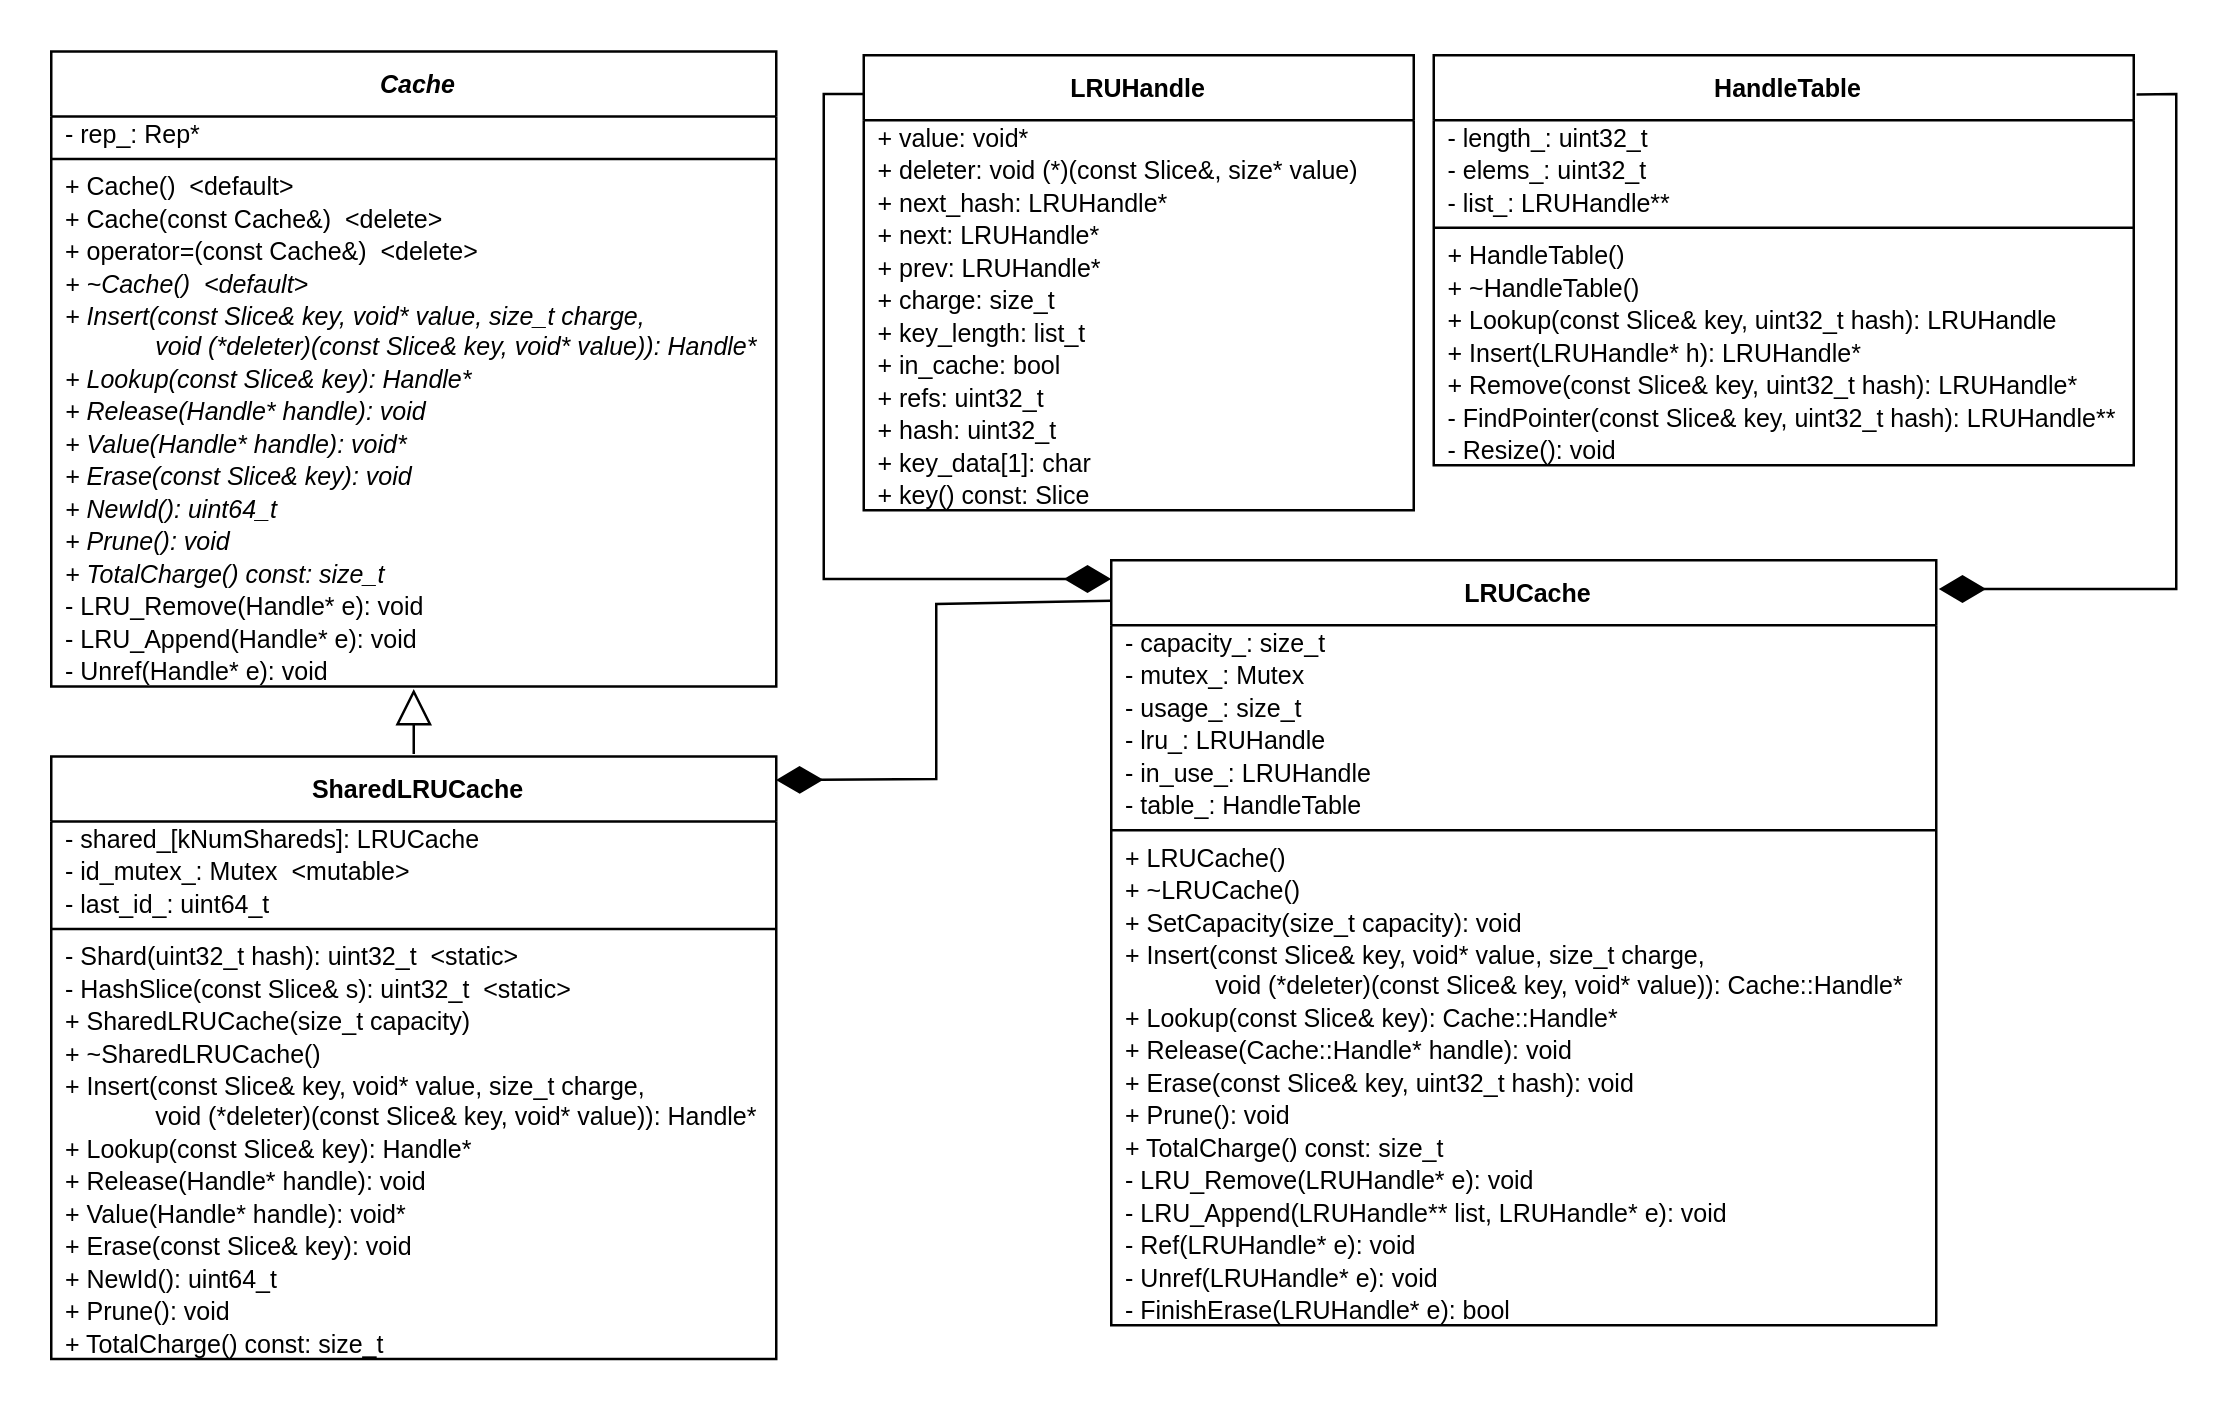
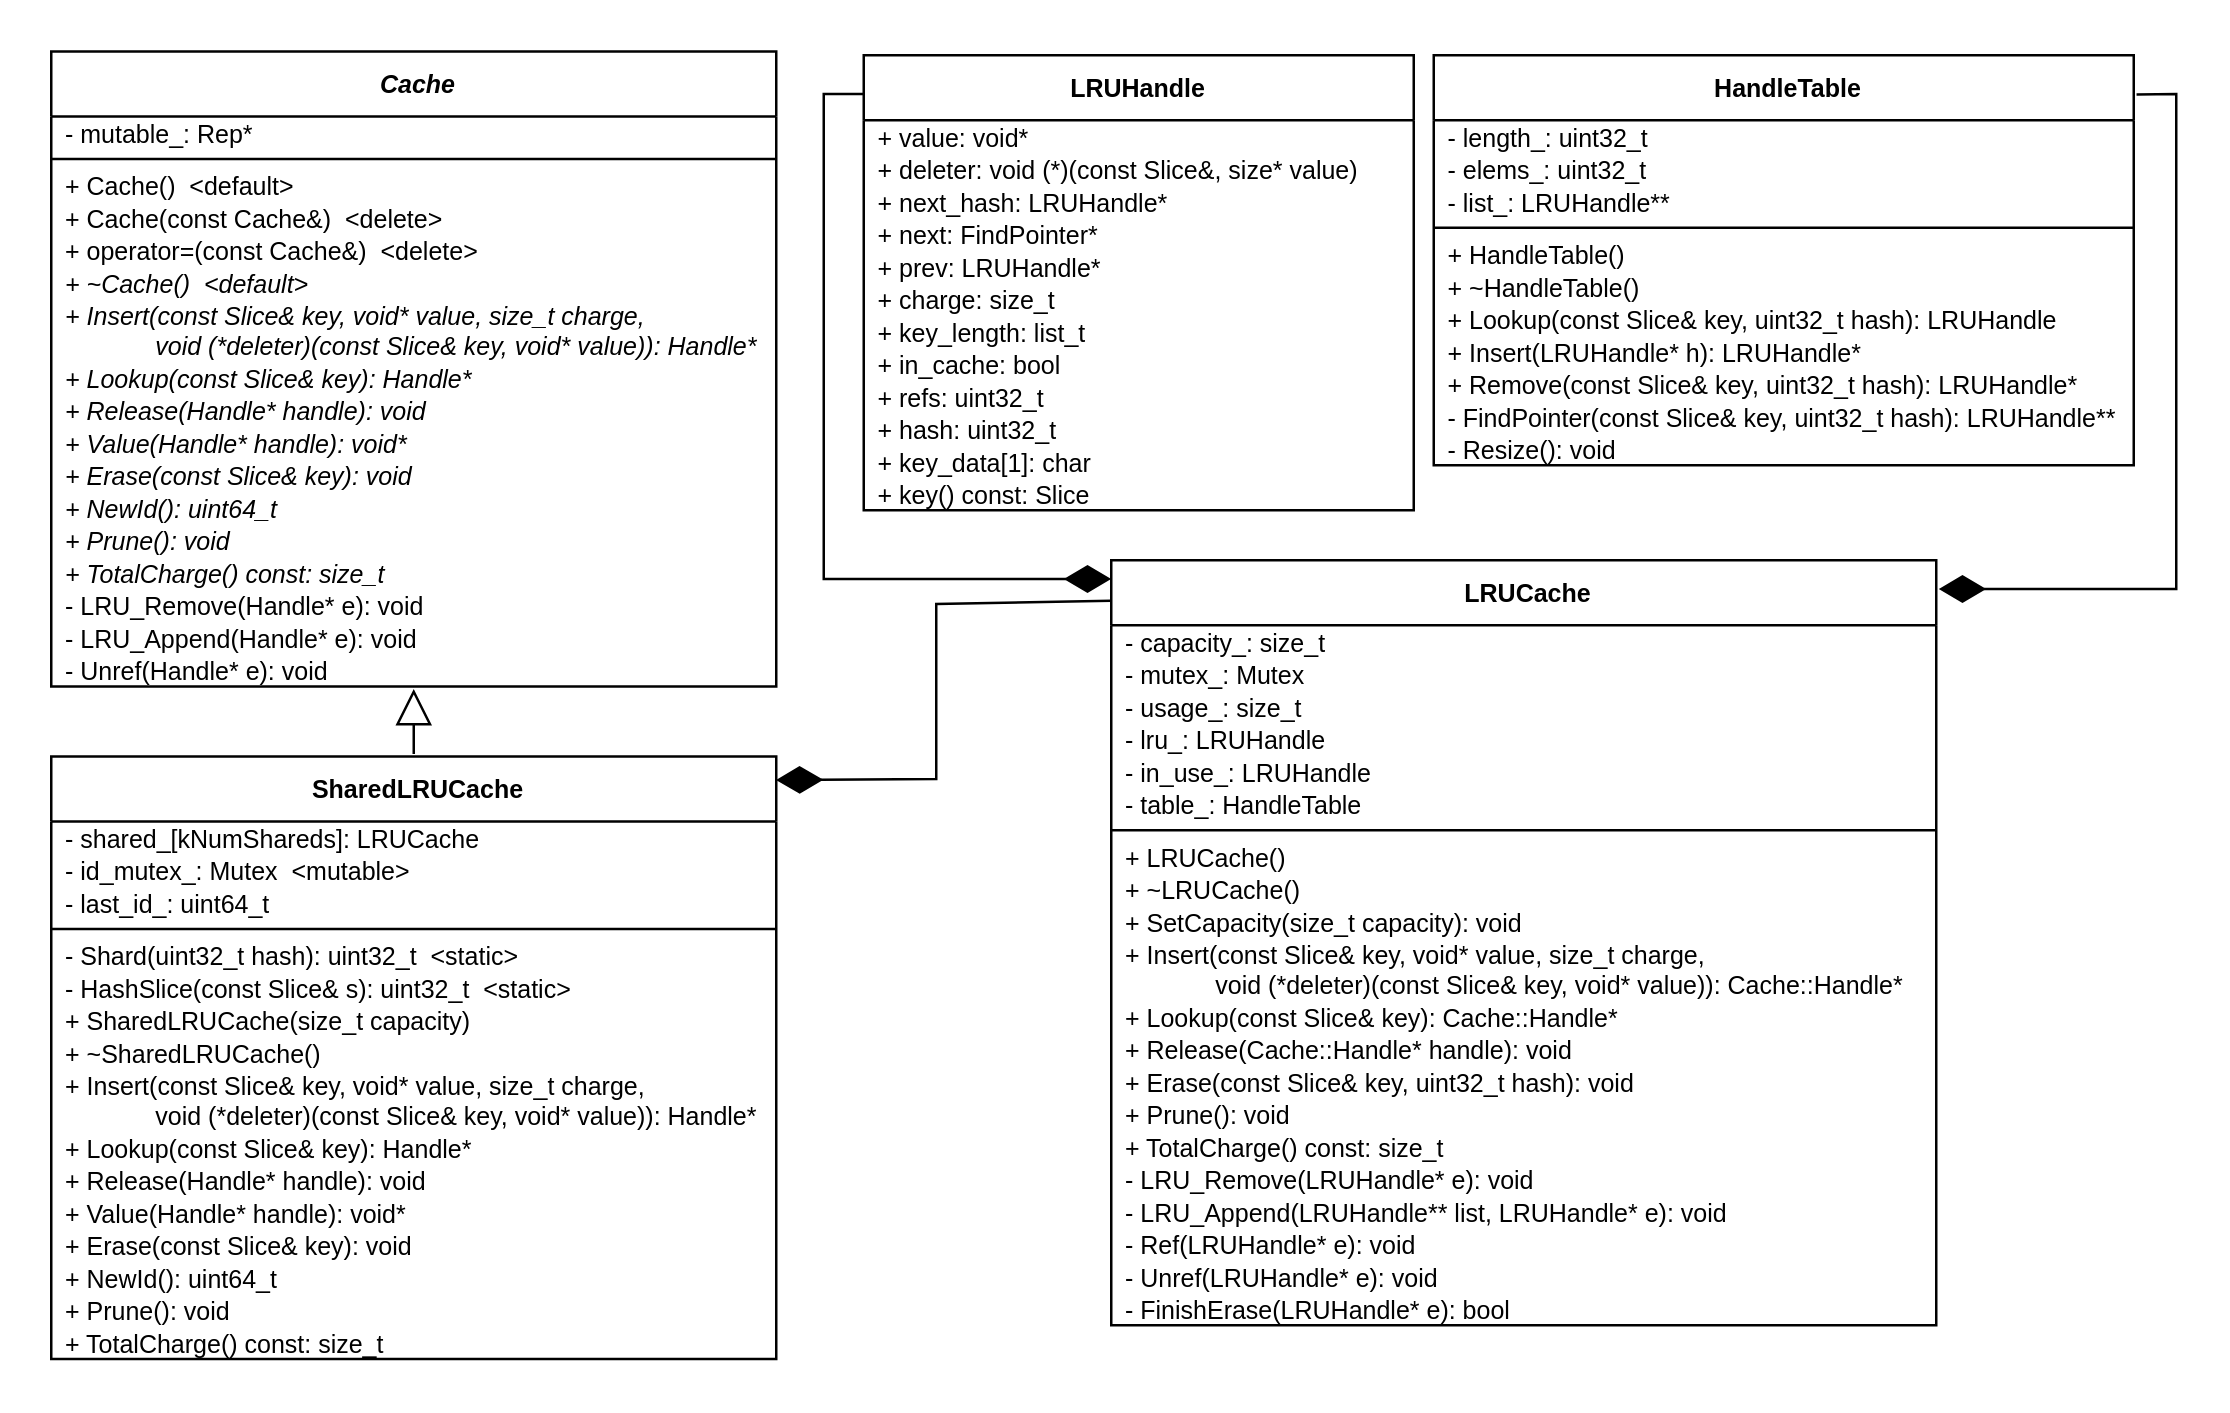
(139, 134) -> (164, 134)
(991, 235) -> (1001, 235)
